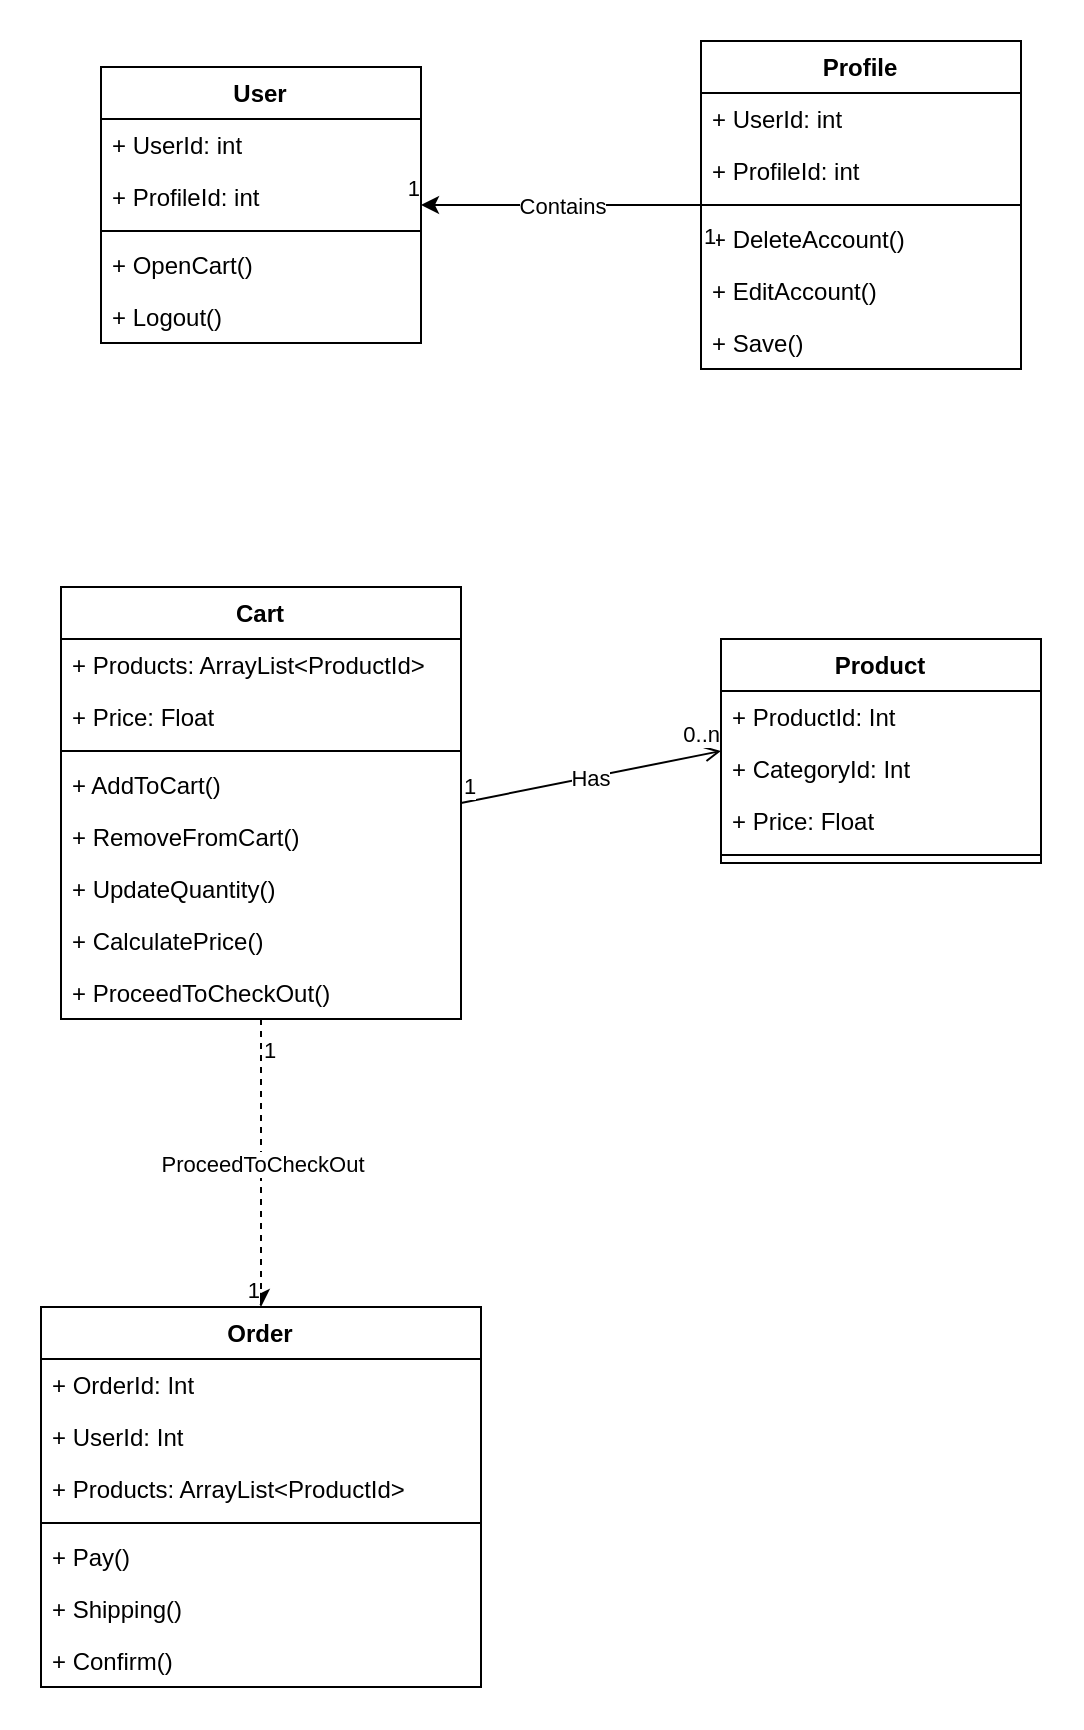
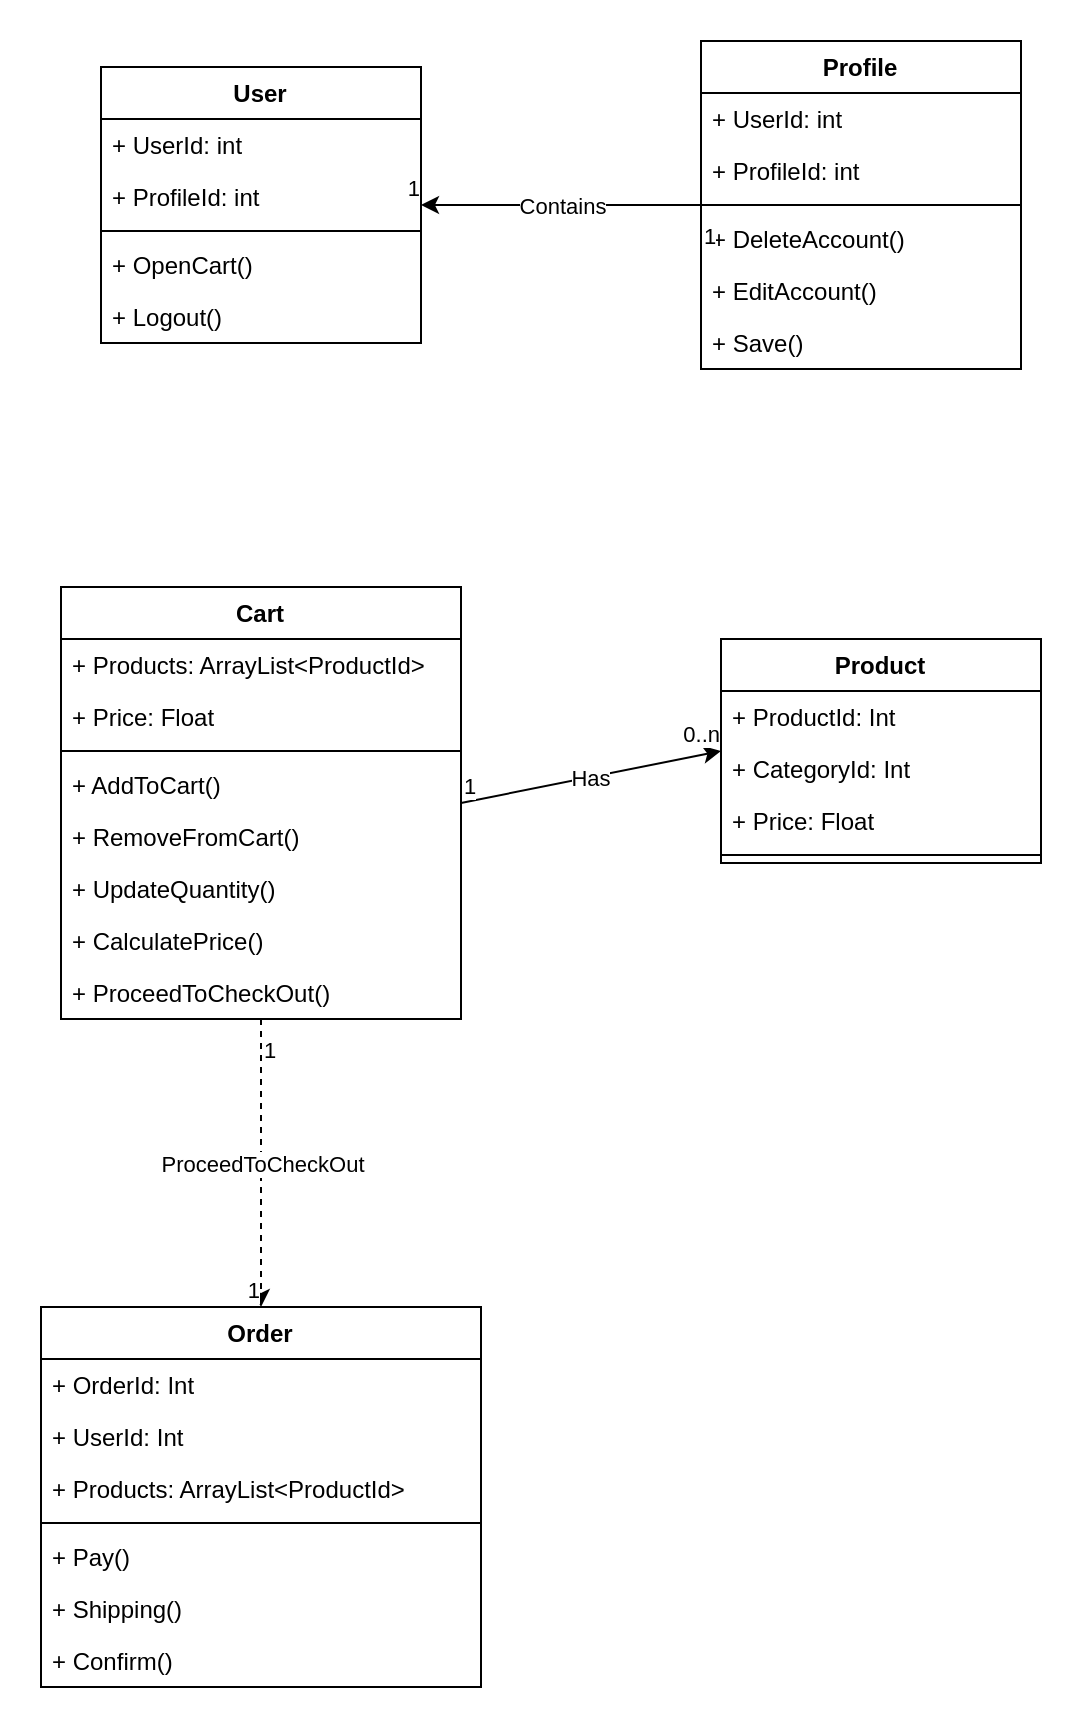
(710, 753) -> (707, 754)
